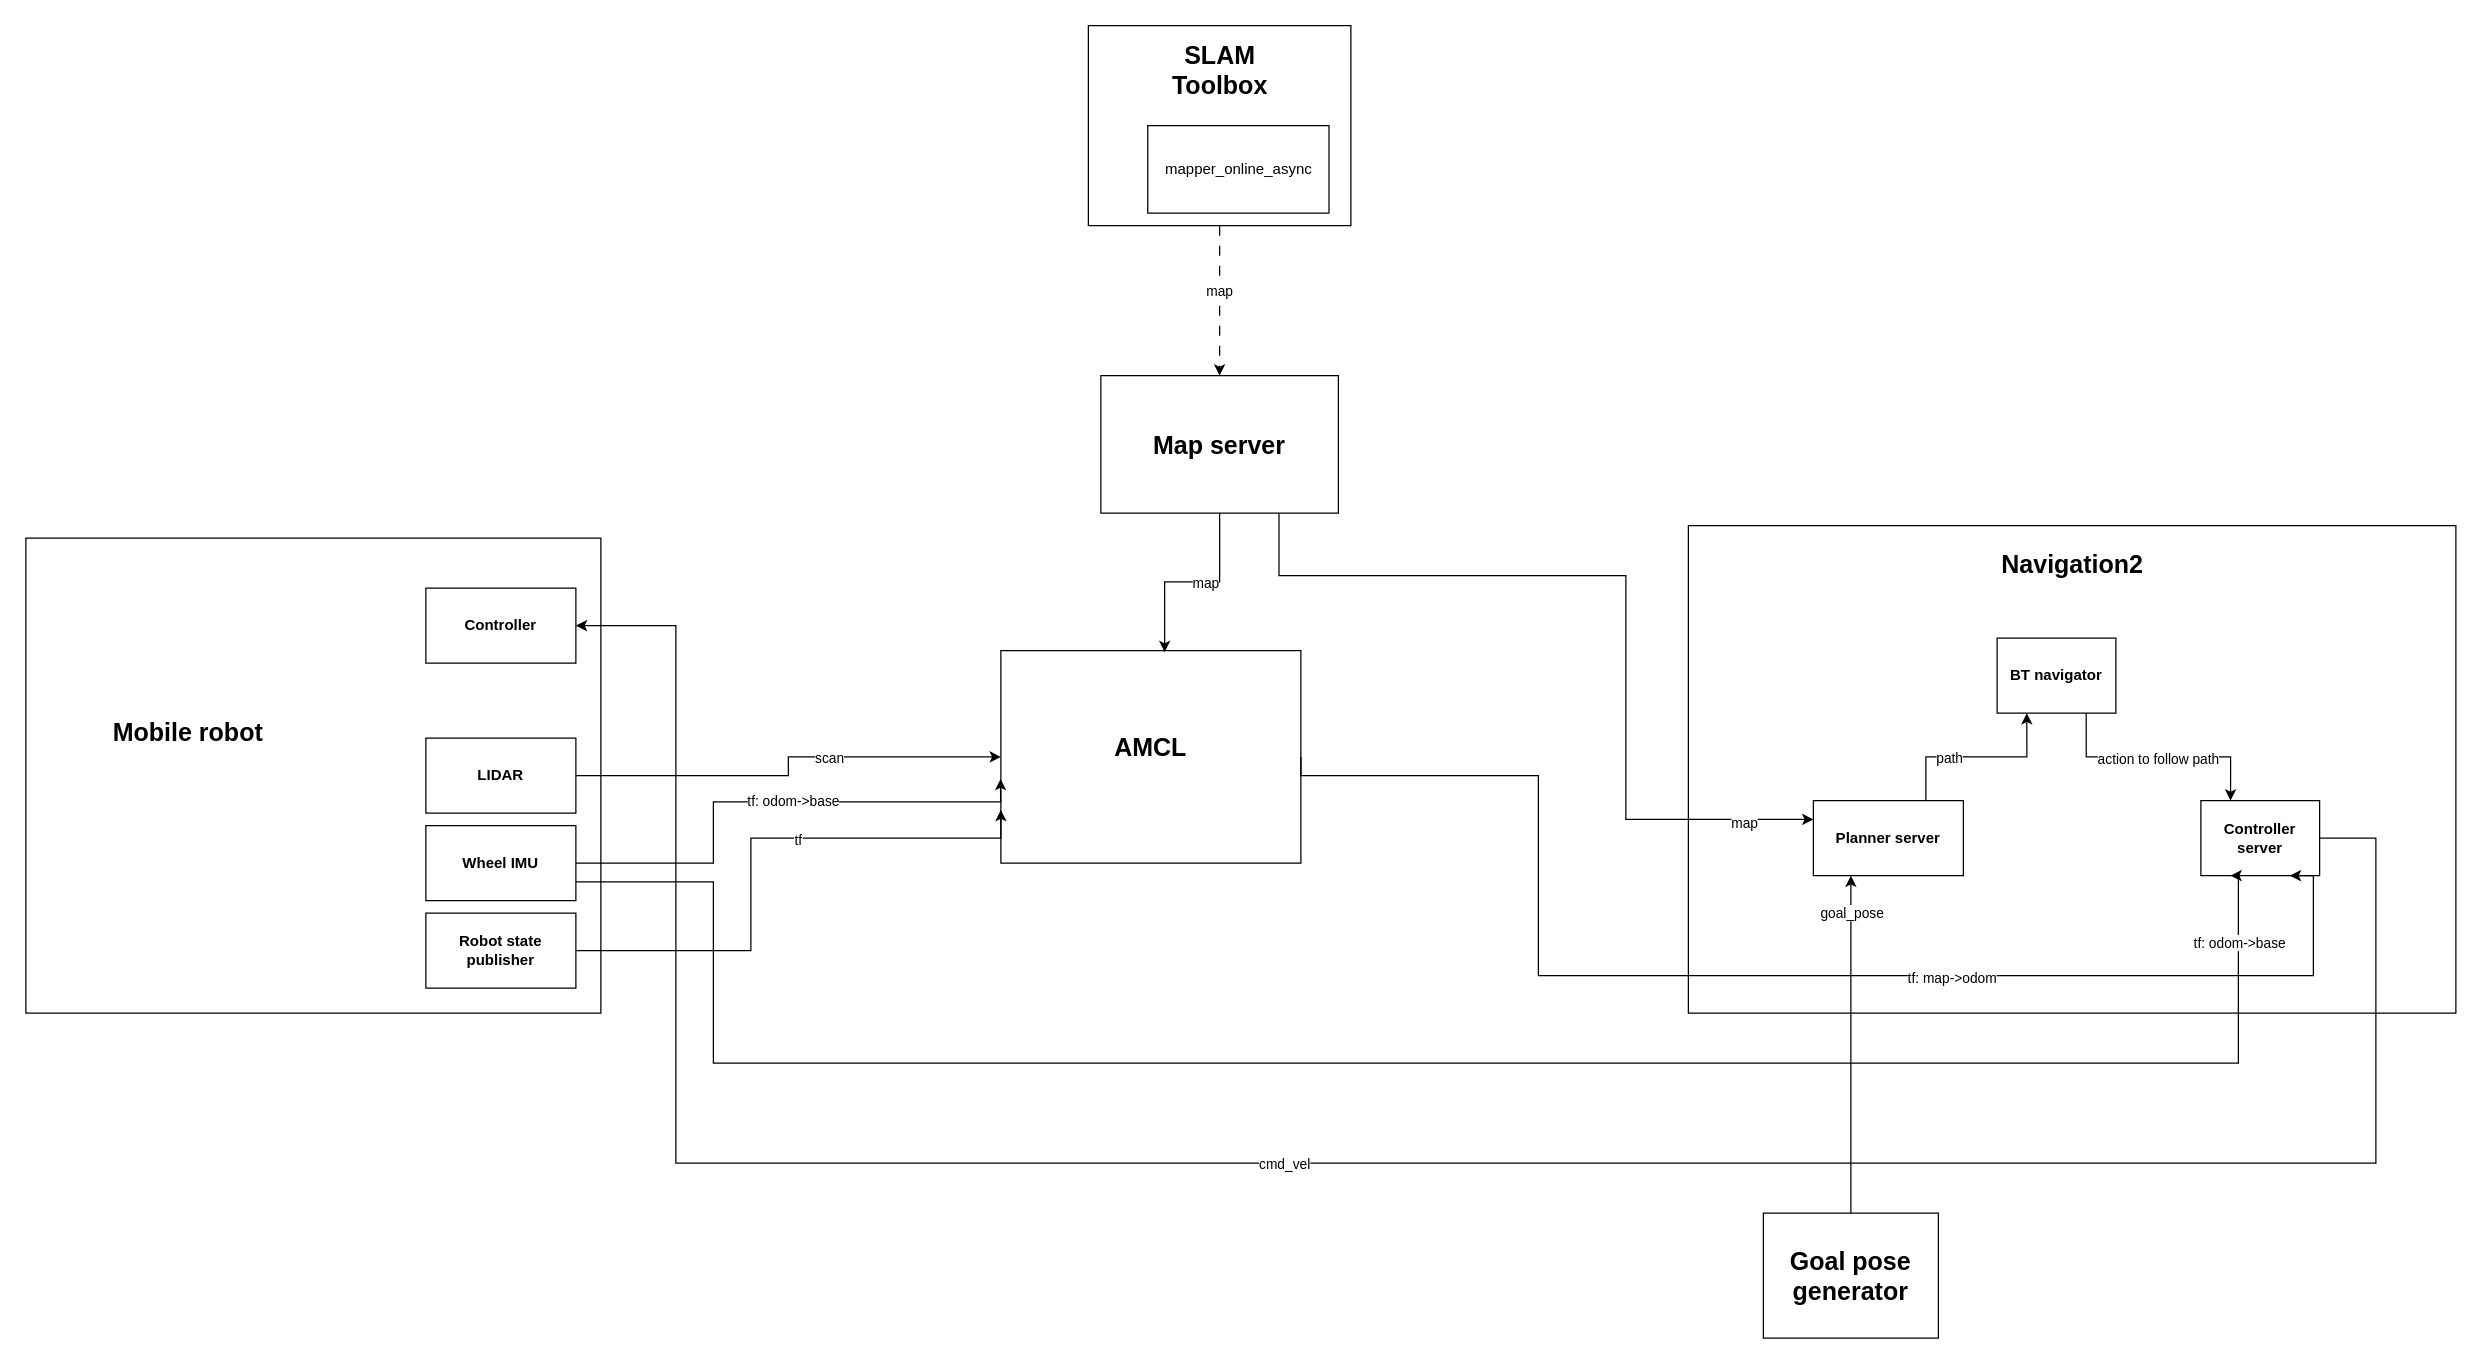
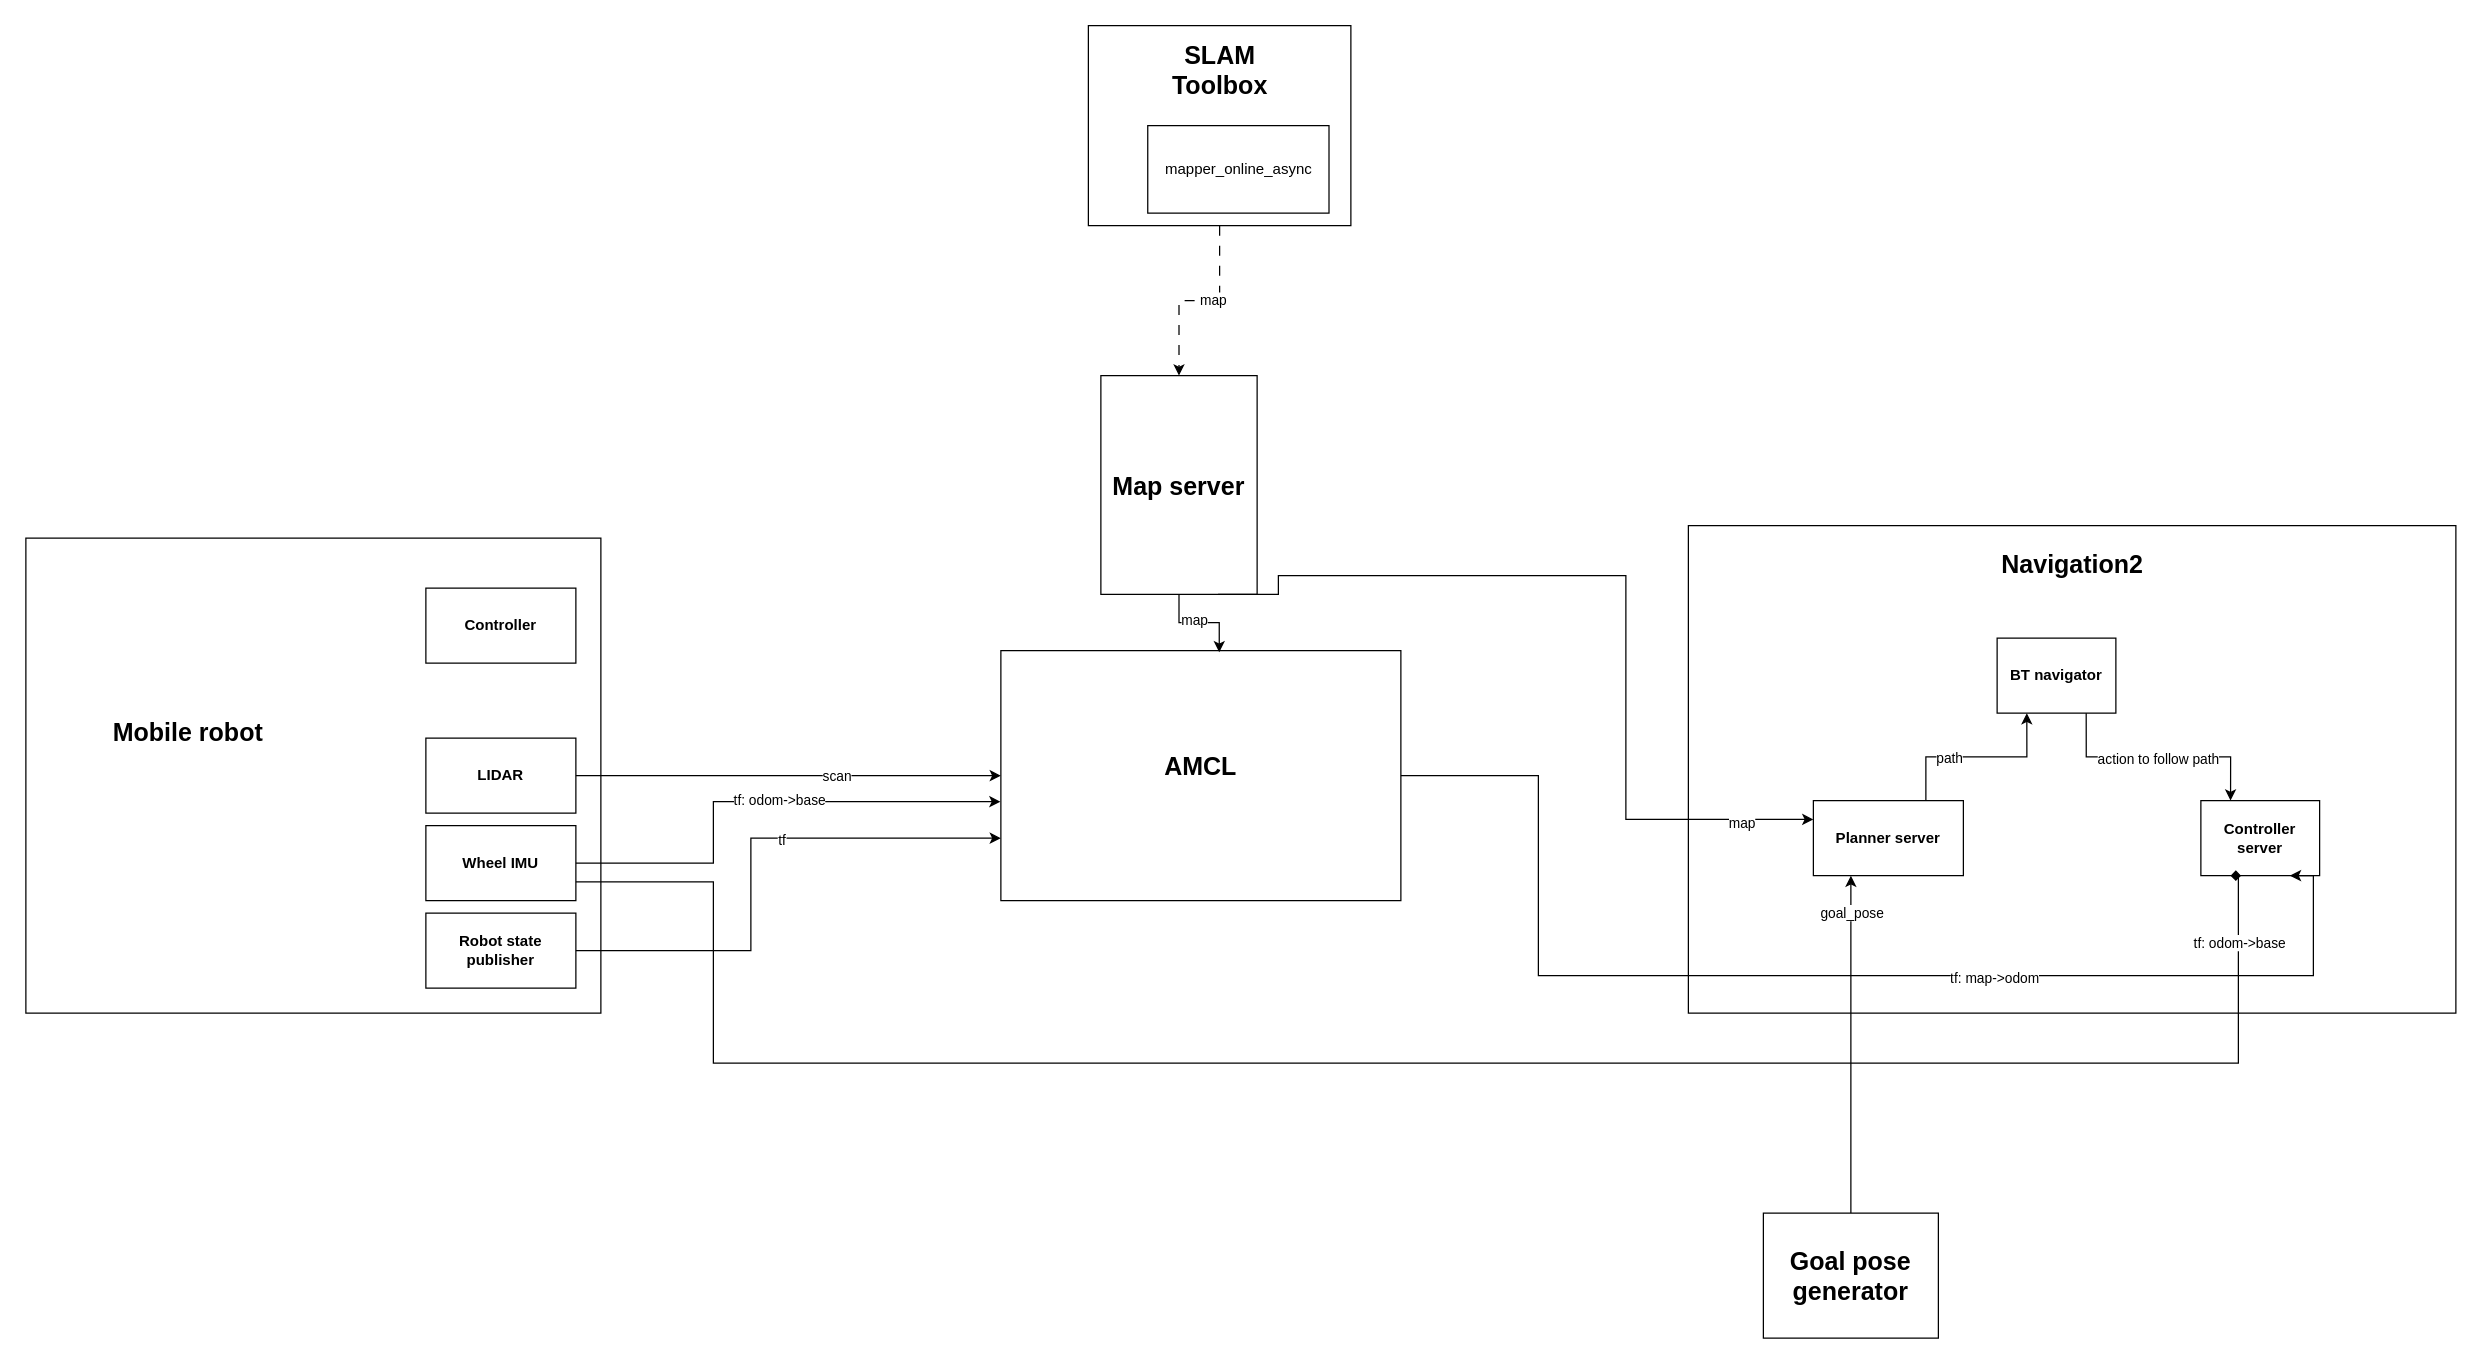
(1219, 444) -> (1179, 485)
(1151, 757) -> (1201, 776)
(2238, 879) -> (2238, 879)
(1402, 1163) -> none
